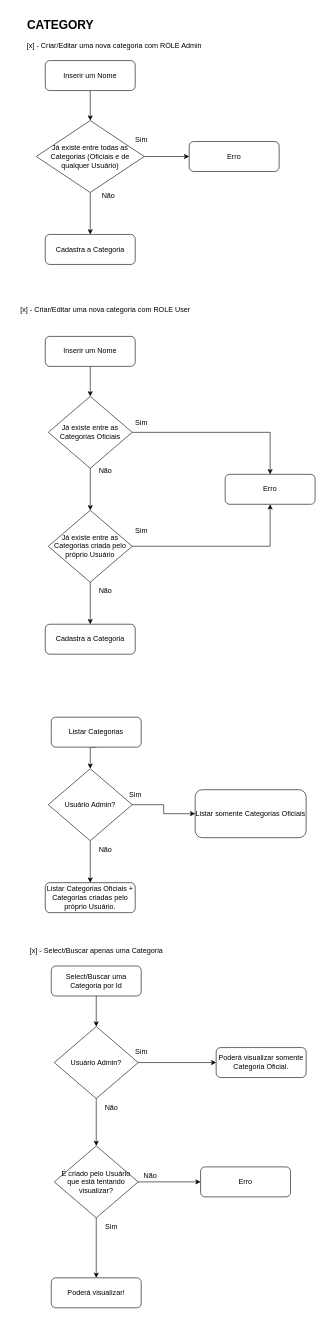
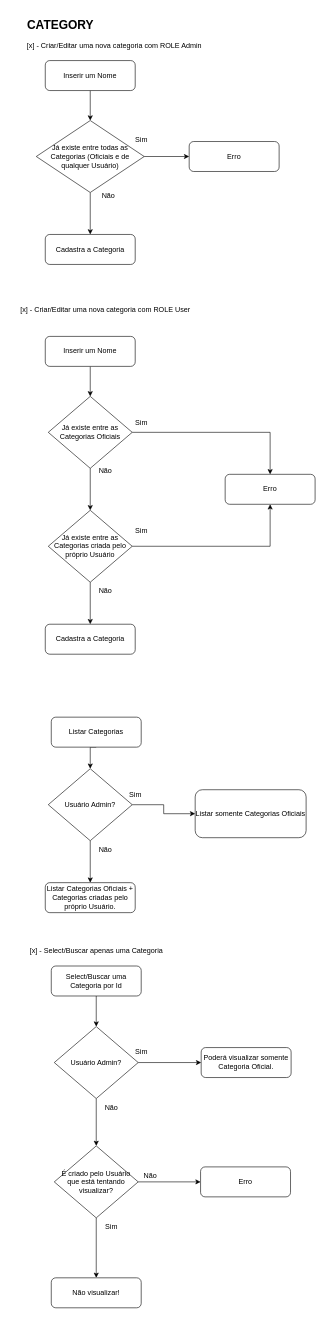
(261, 1063) -> (246, 1063)
(96, 1293) -> (96, 1293)
